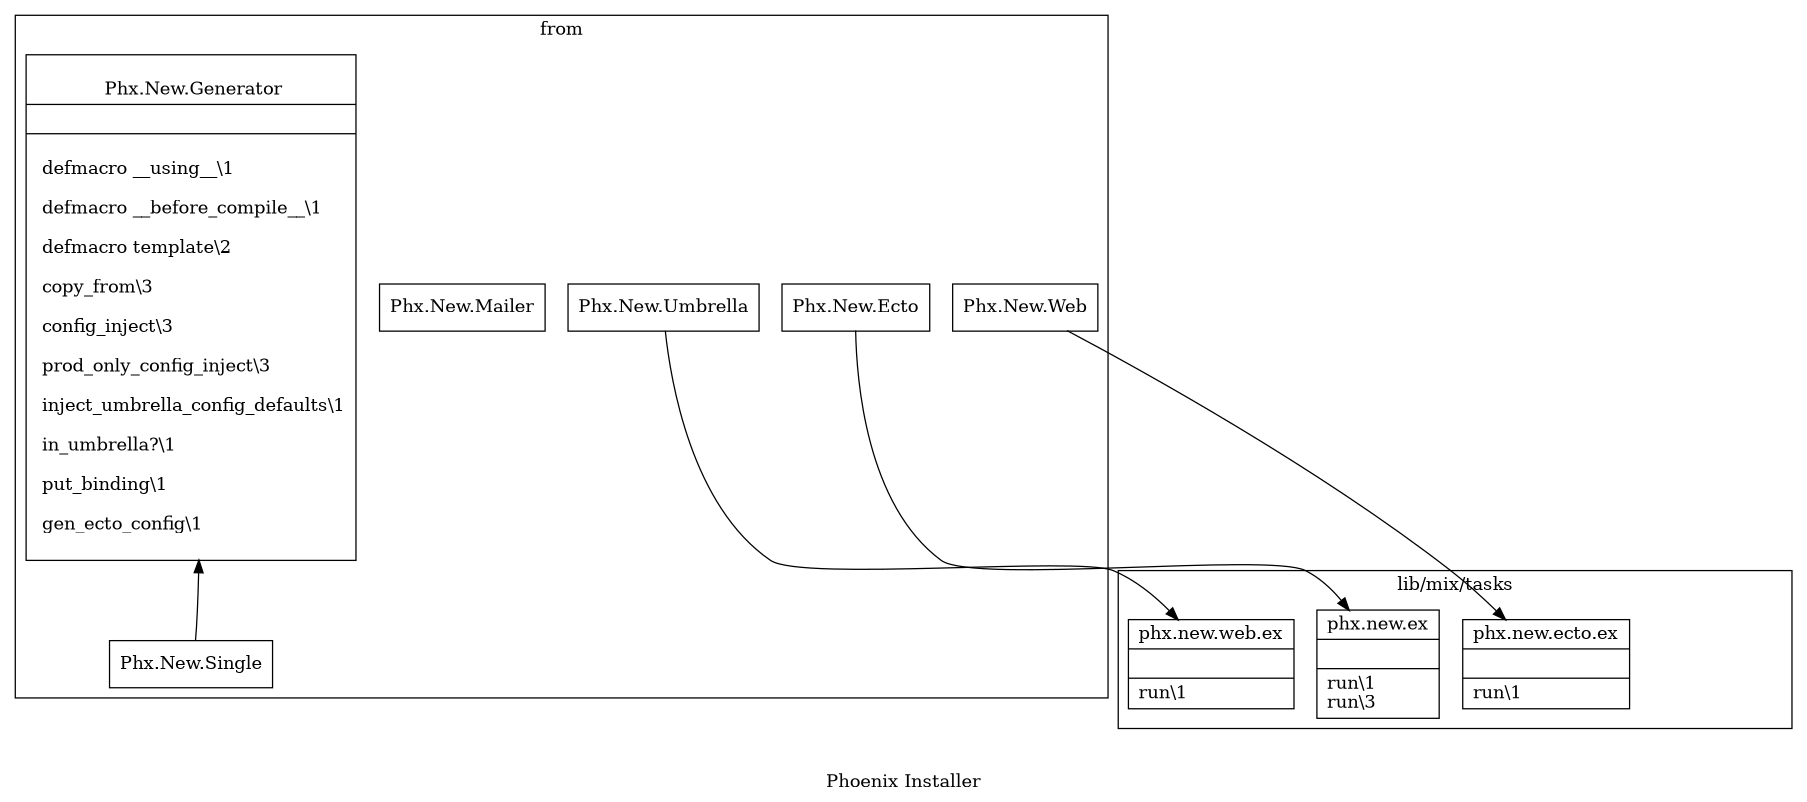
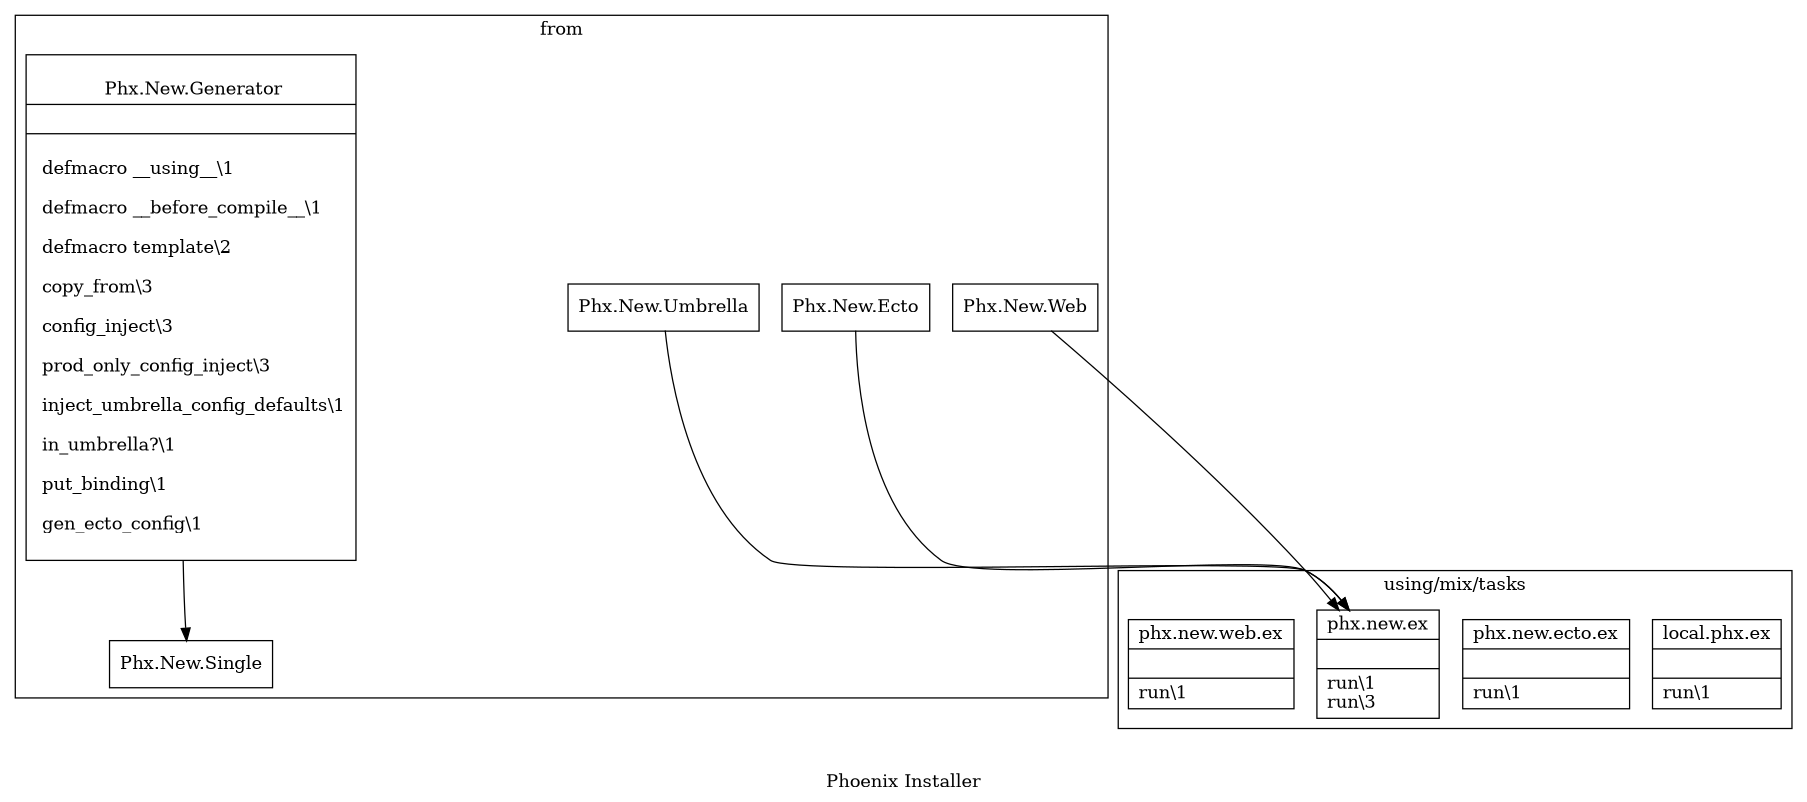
(462, 308) -> none
(1290, 459) -> (1196, 461)
(846, 569) -> (931, 567)
(1455, 585) -> (1455, 585)
(198, 607) -> (184, 594)
none -> (1717, 664)
